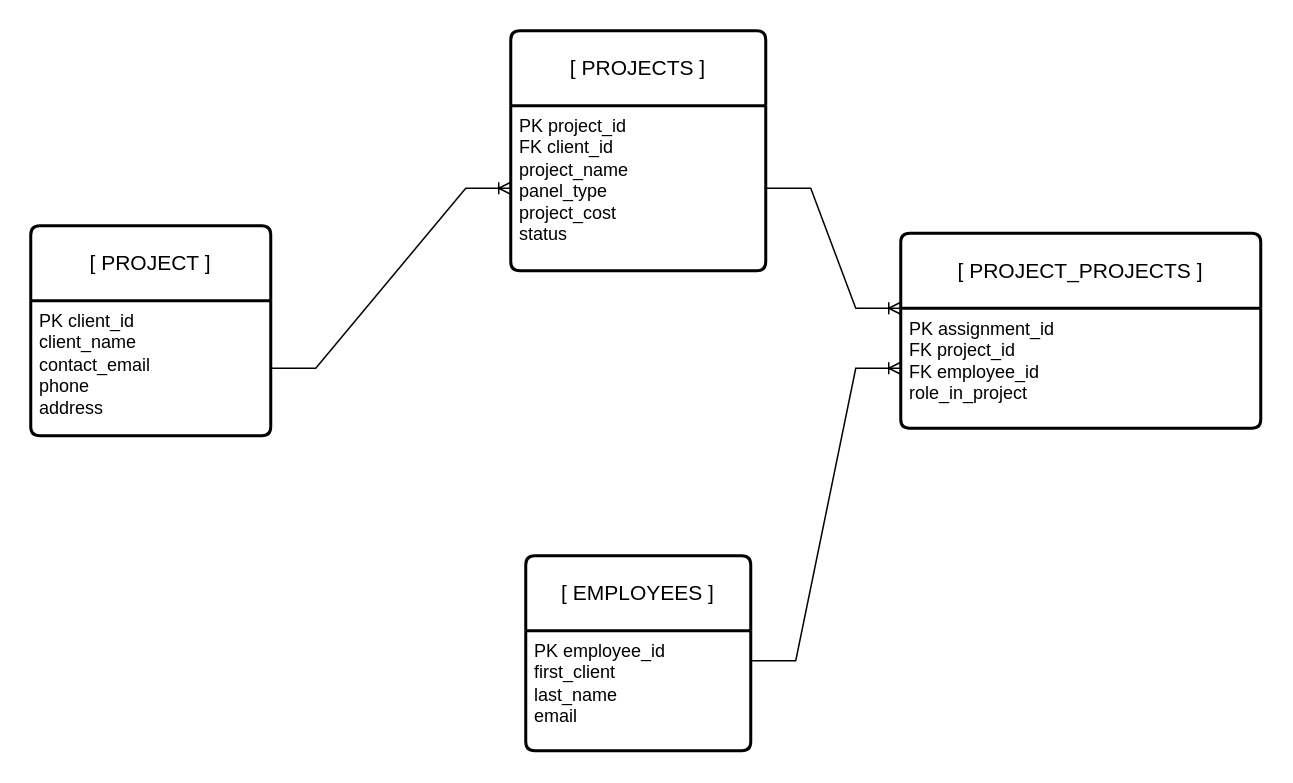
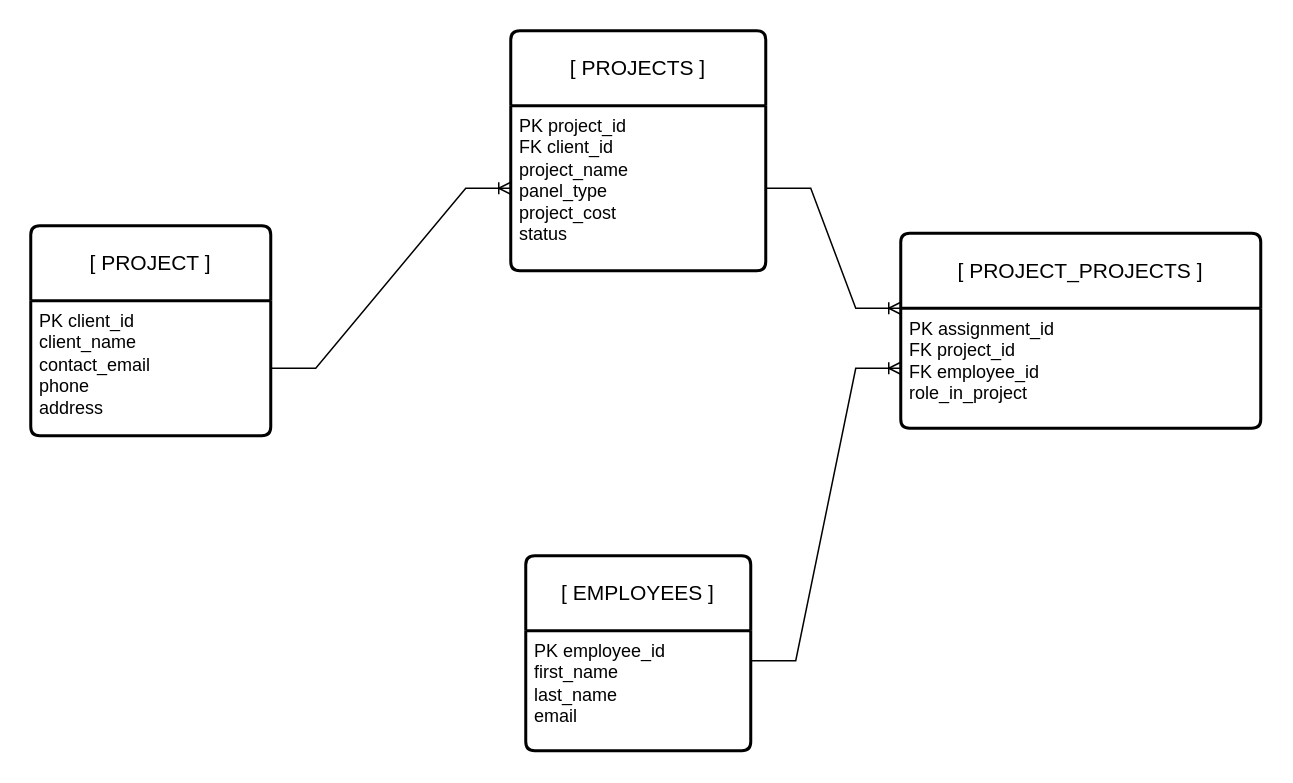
(598, 684) -> (598, 684)
